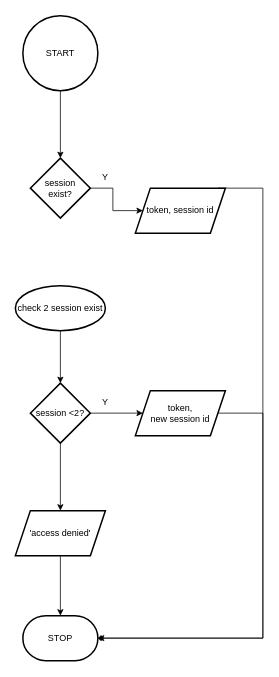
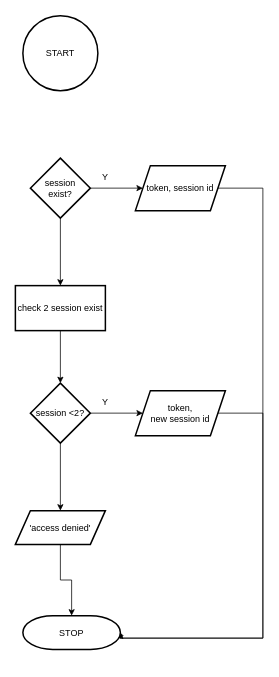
(60, 122) -> none
(180, 210) -> (180, 188)
none -> (60, 249)
(60, 308) -> (60, 308)
(60, 533) -> (60, 527)
(60, 638) -> (72, 632)
